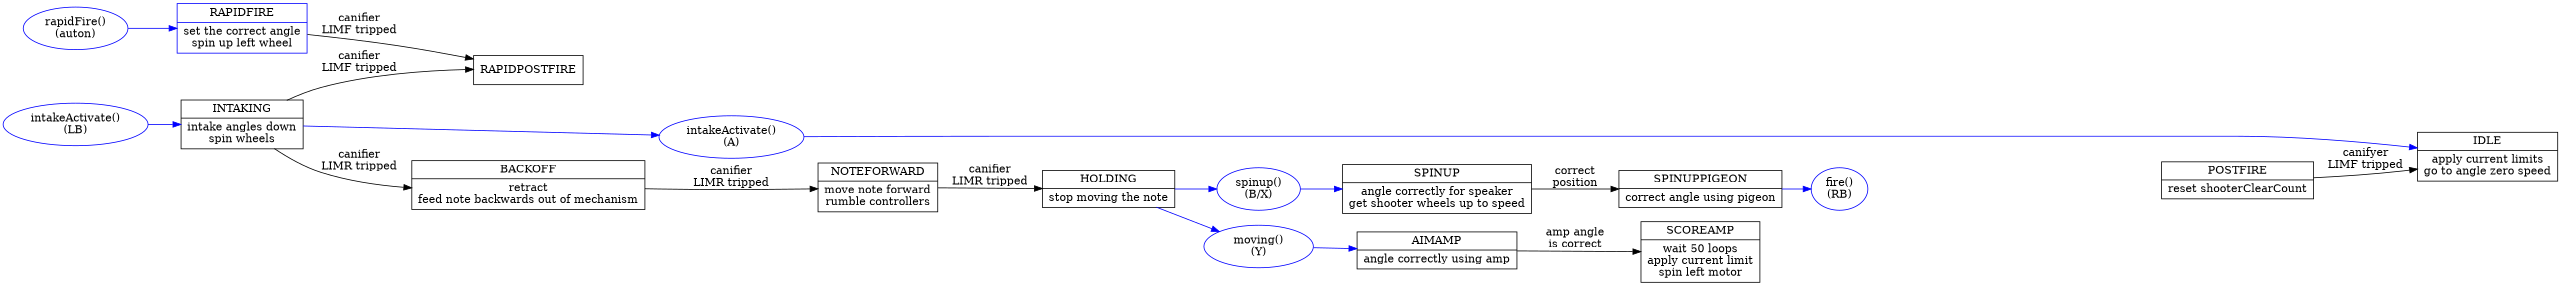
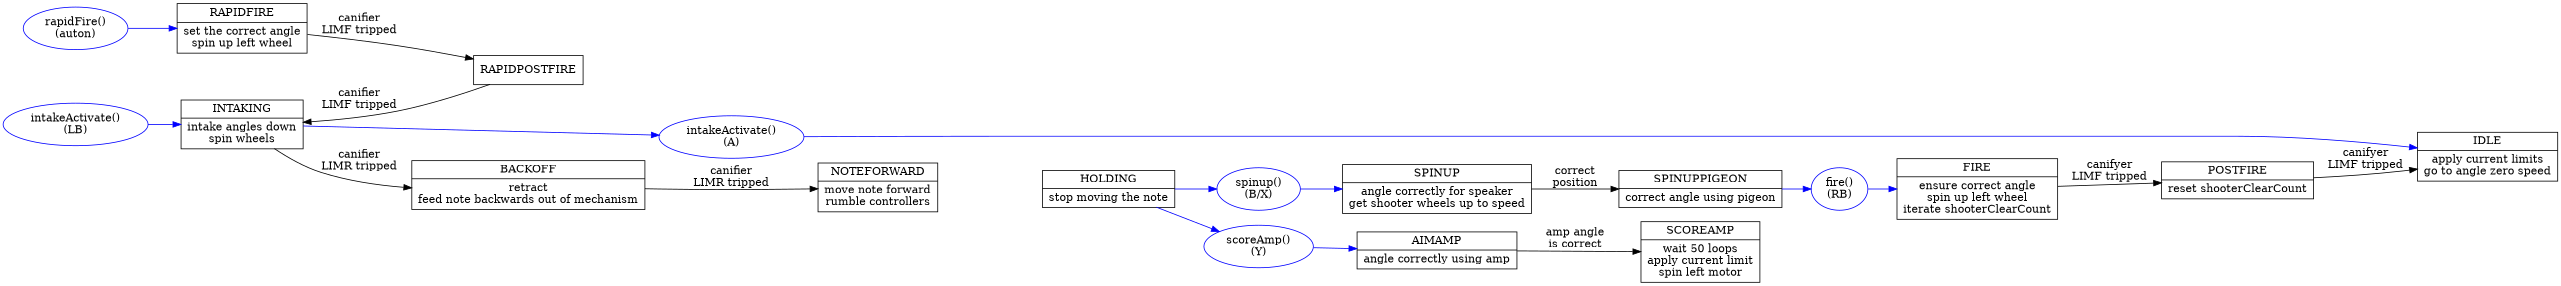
(242, 28) -> (242, 28)
(375, 77) -> (402, 110)
(986, 188) -> none
none -> (1977, 189)
(1259, 246) -> (1259, 246)
